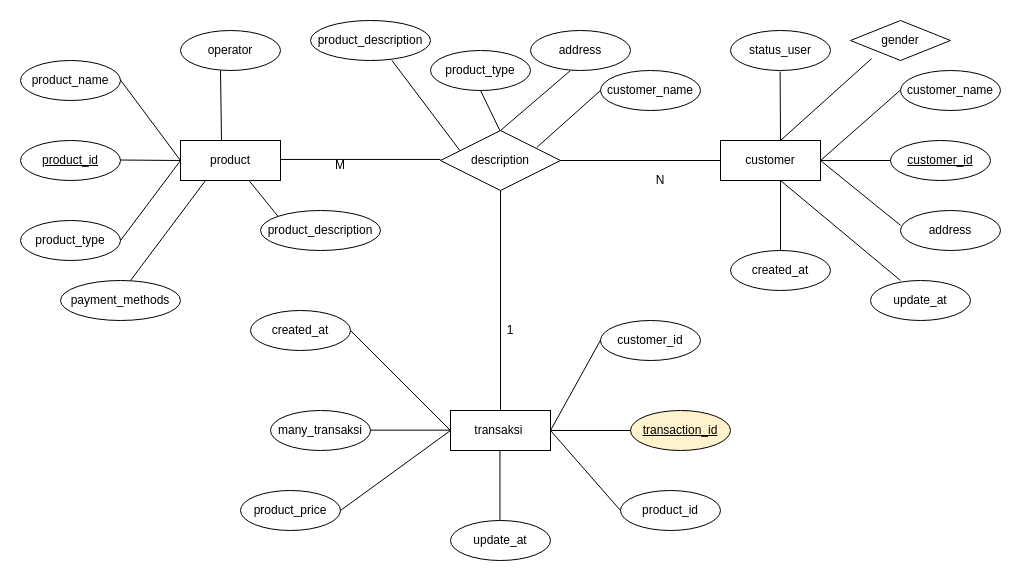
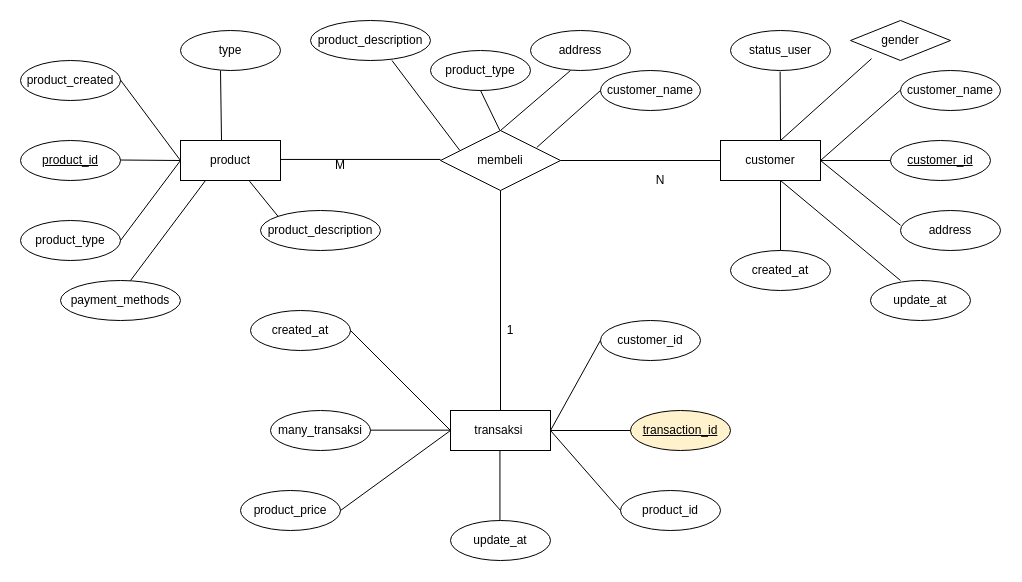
(231, 51) -> (231, 51)
(71, 81) -> (71, 81)
(501, 161) -> (501, 161)
